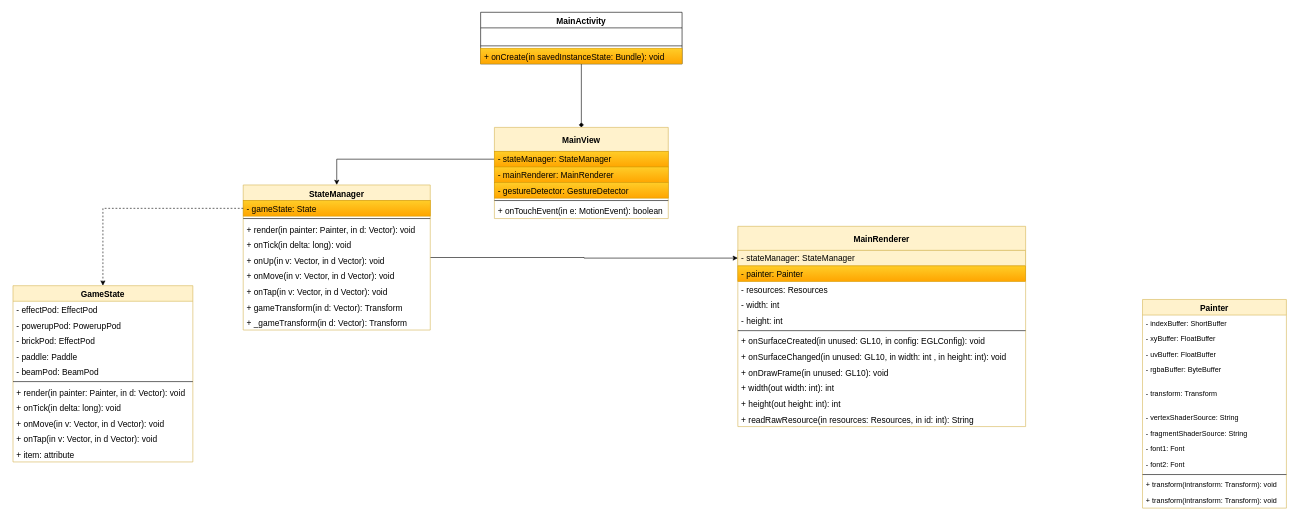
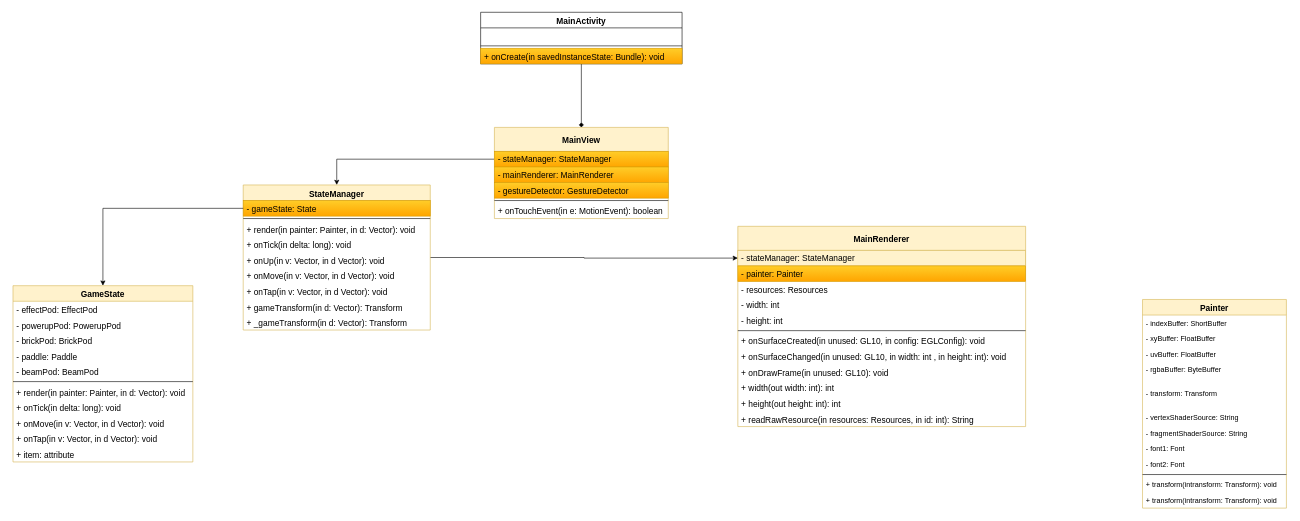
(135, 209) -> (135, 209)
(63, 342) -> (59, 342)
